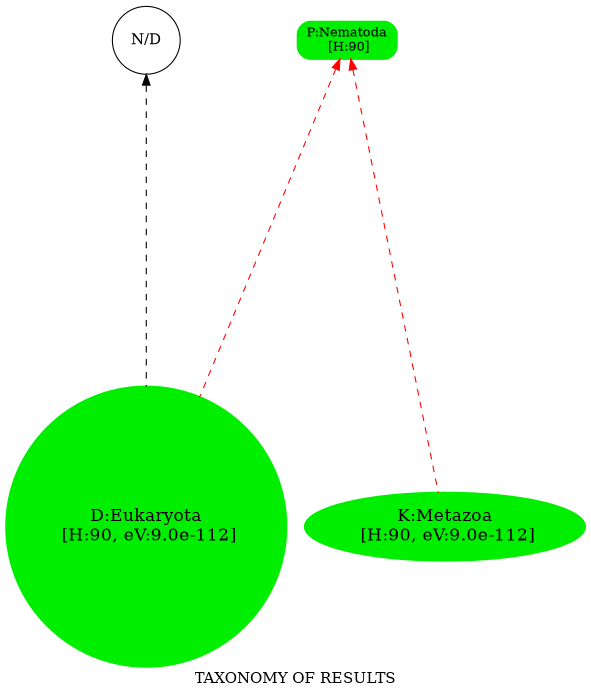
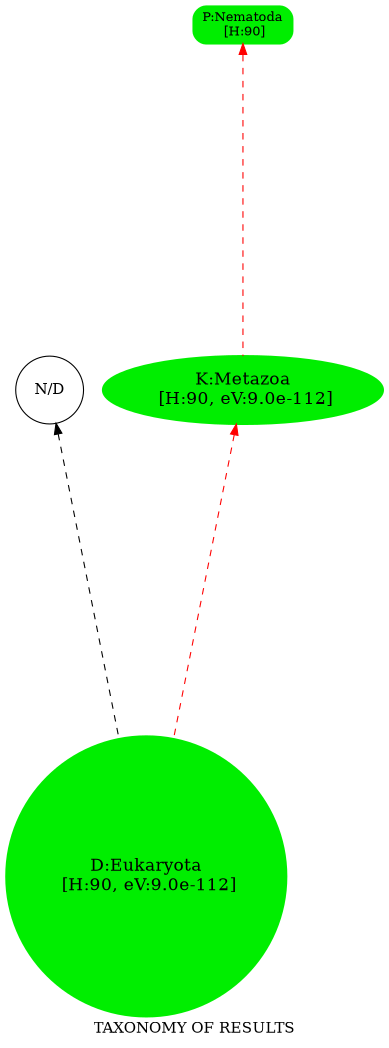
(268, 233) -> (204, 587)
